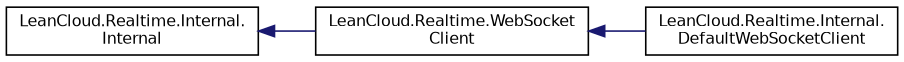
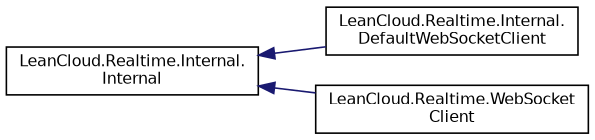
(625, 31) -> (300, 50)
